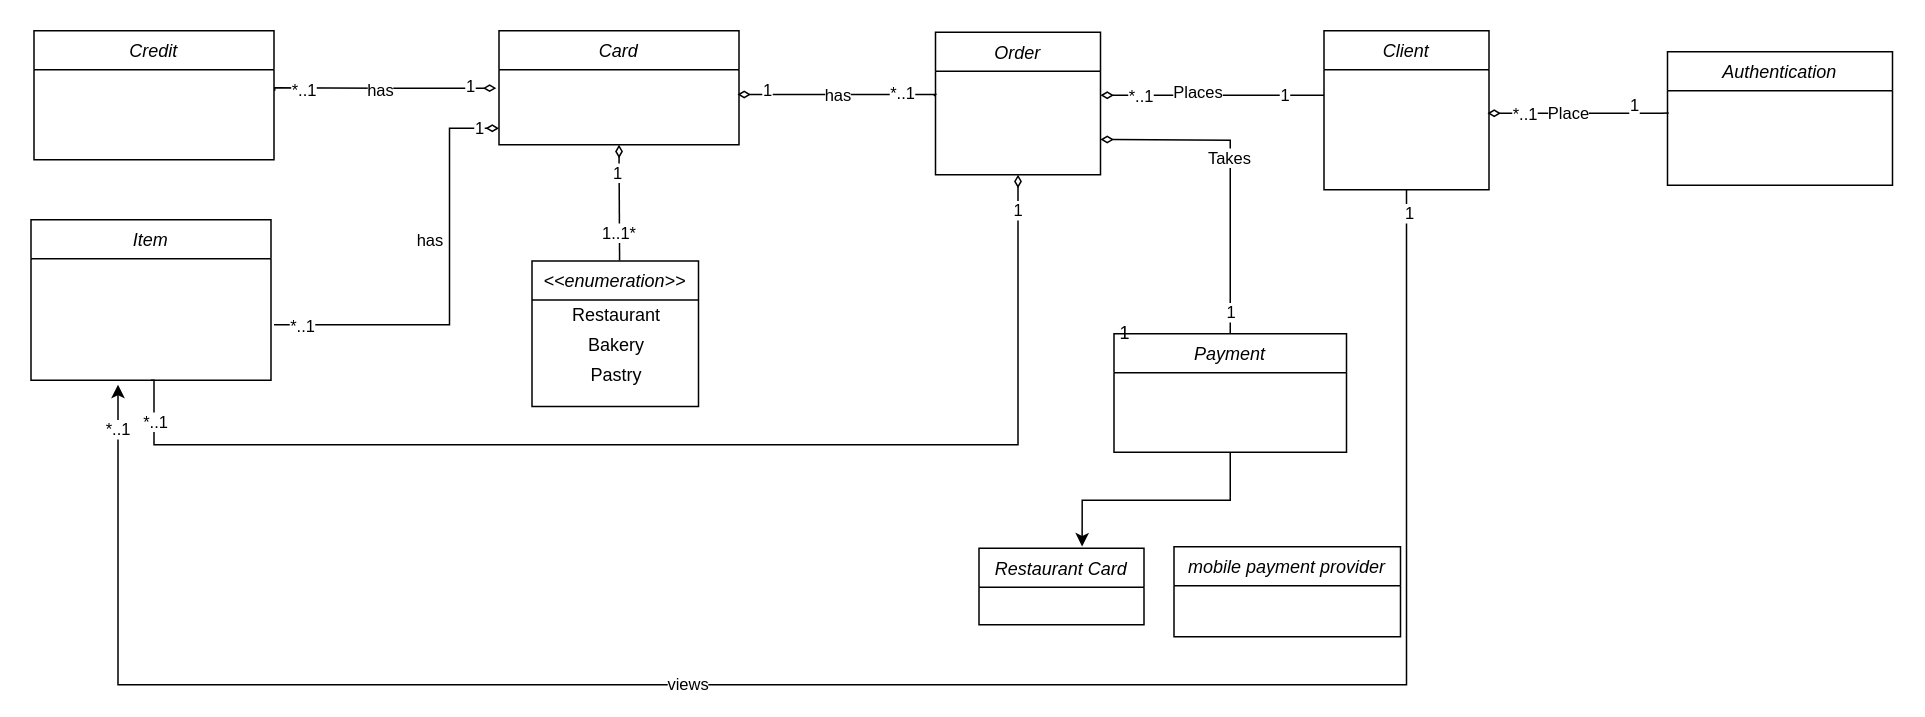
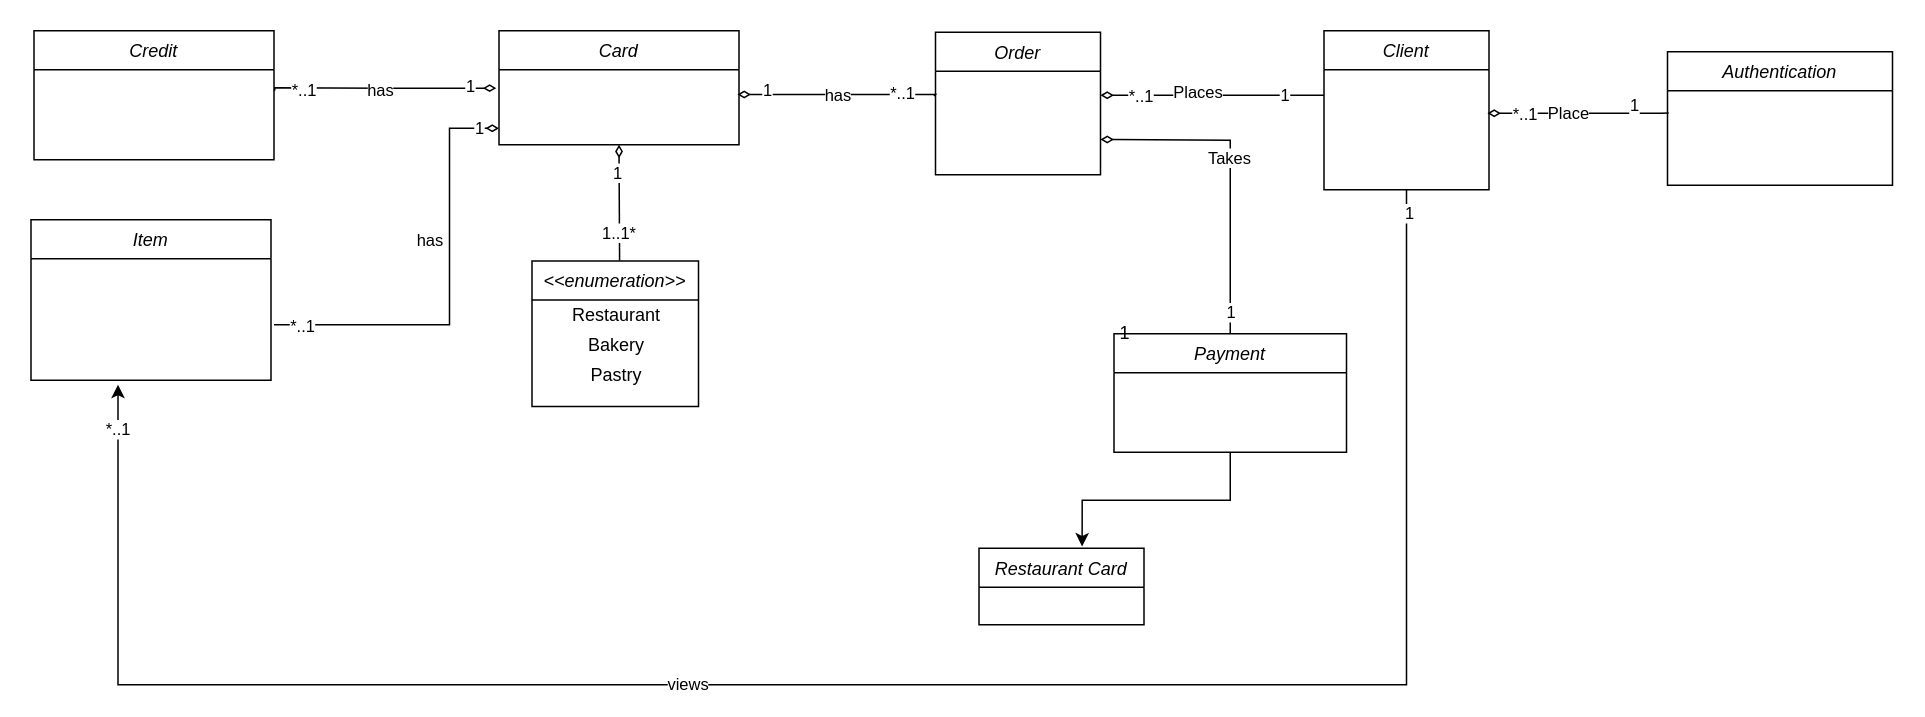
(705, 445) -> none
(1287, 592) -> none
